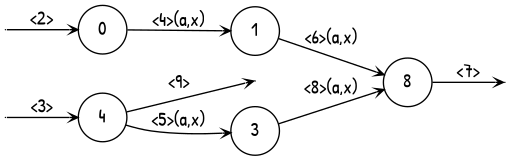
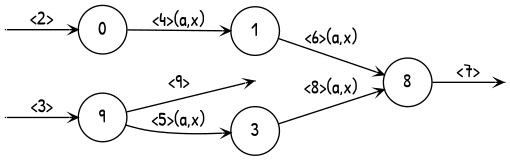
(103, 117) -> (103, 117)
